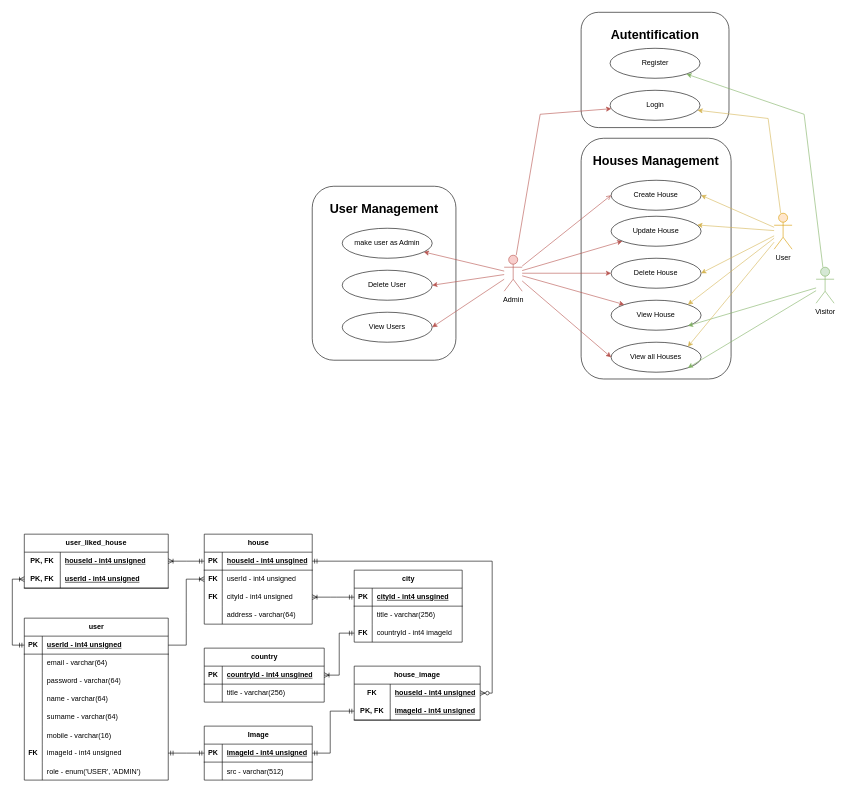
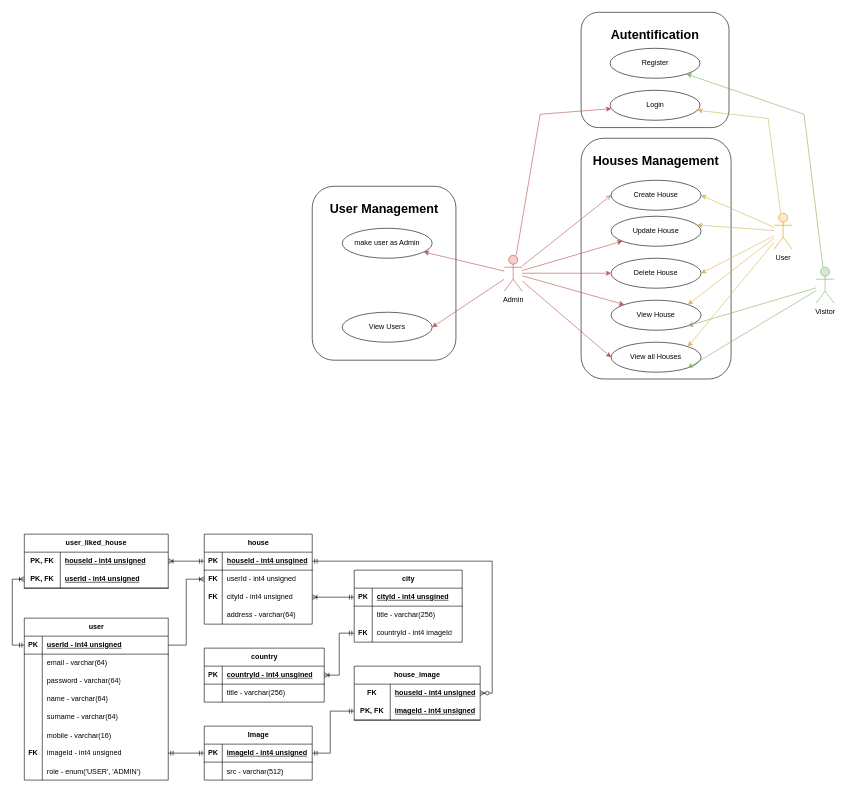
(470, 280) -> none
(387, 285) -> none
